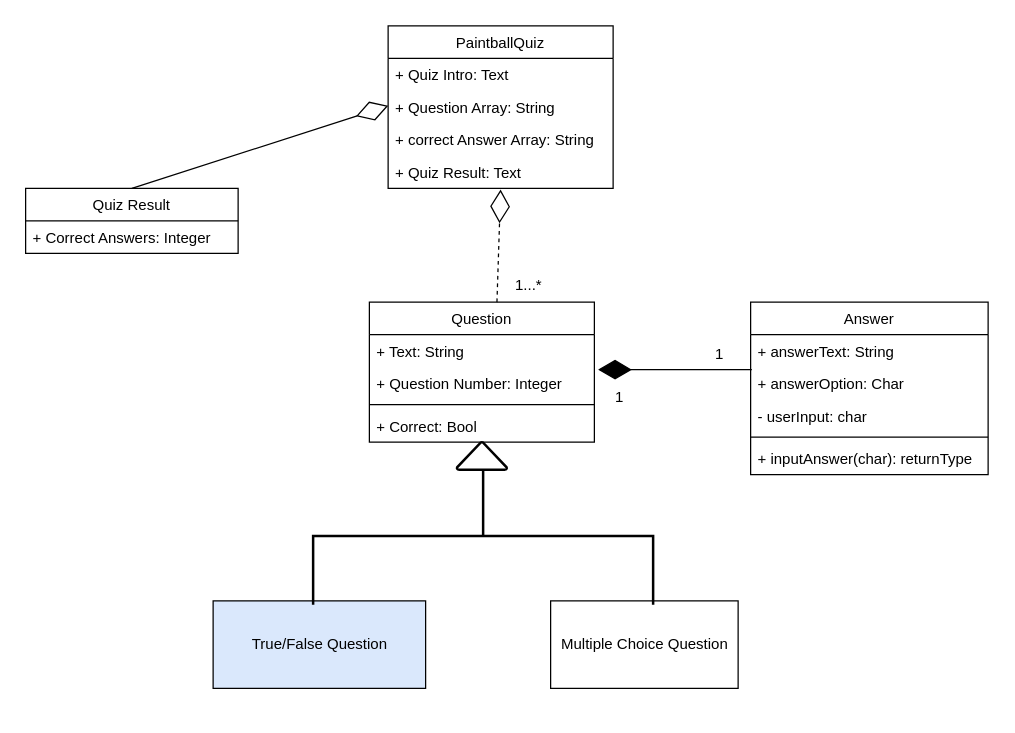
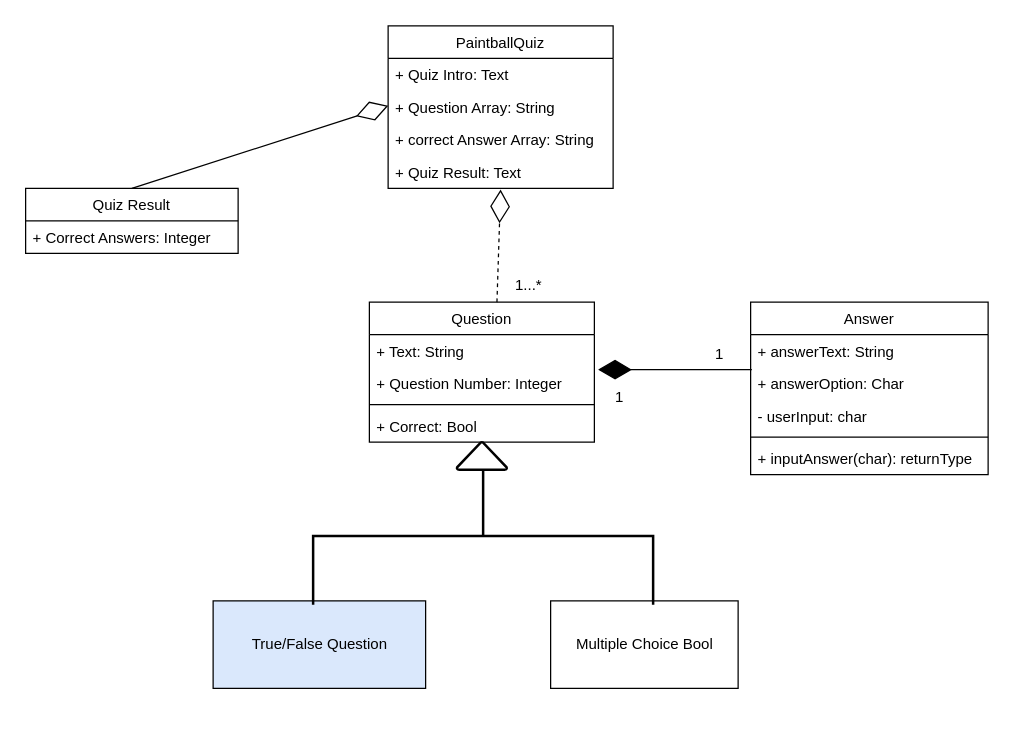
(645, 644) -> (645, 644)
